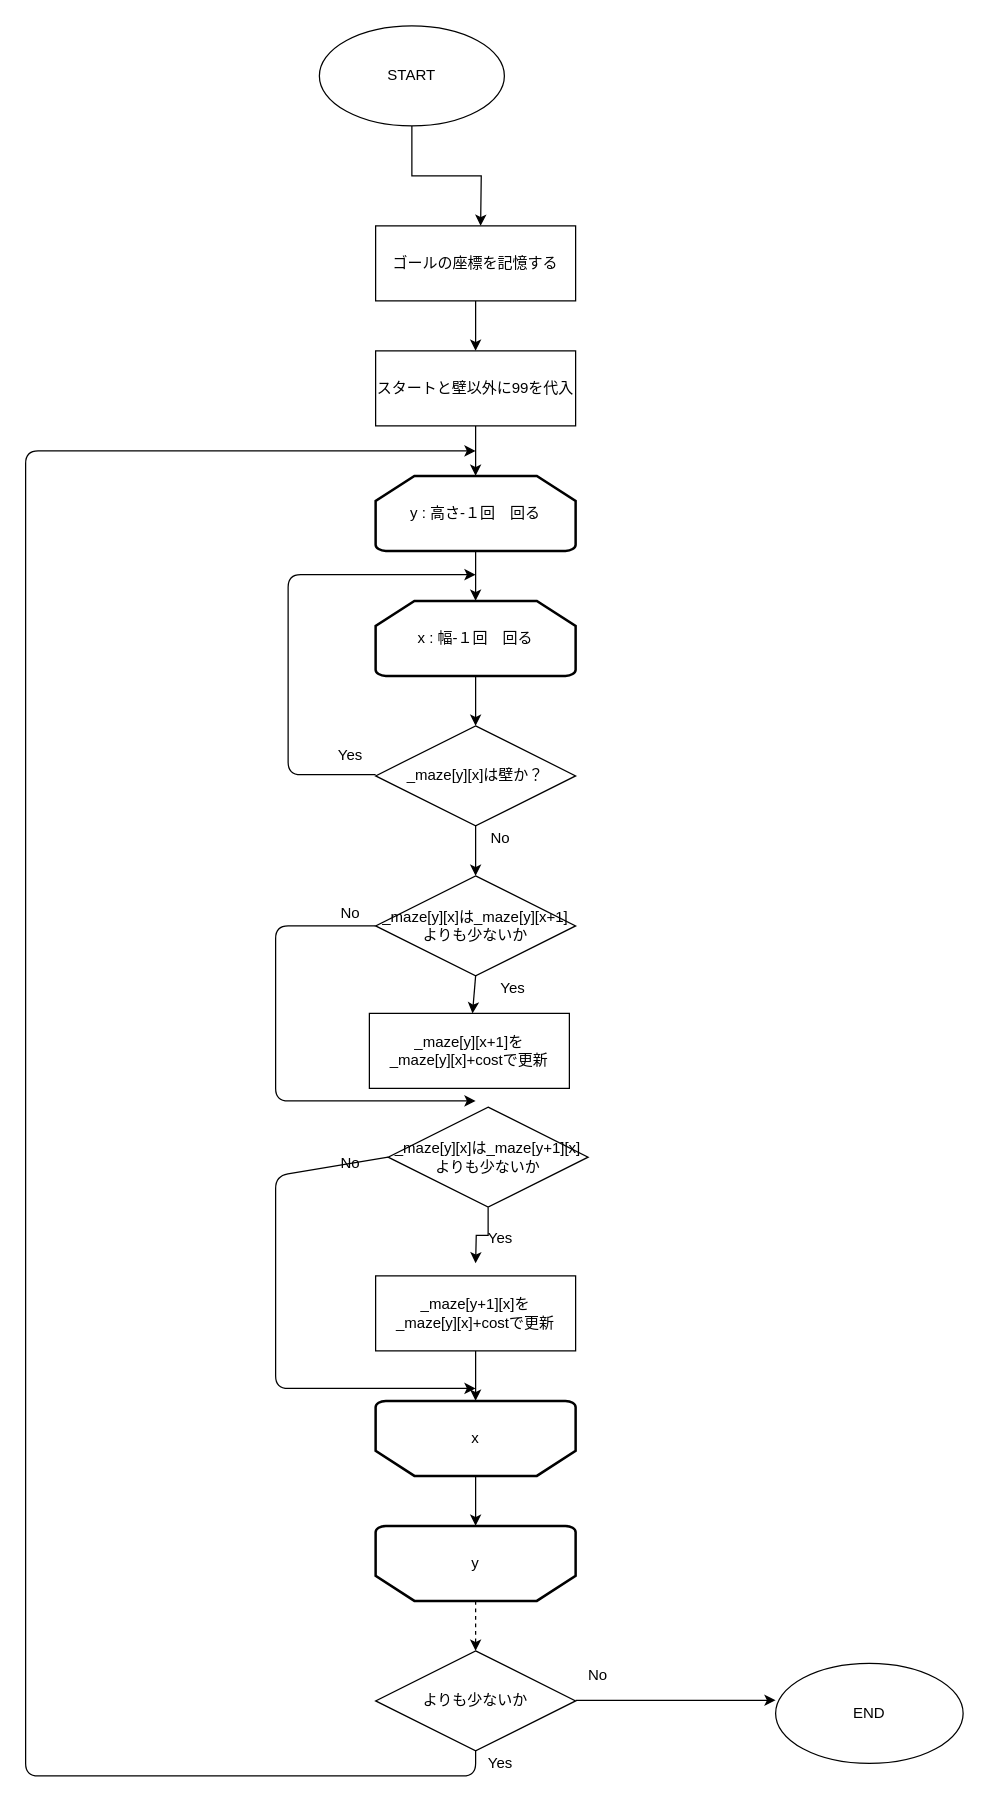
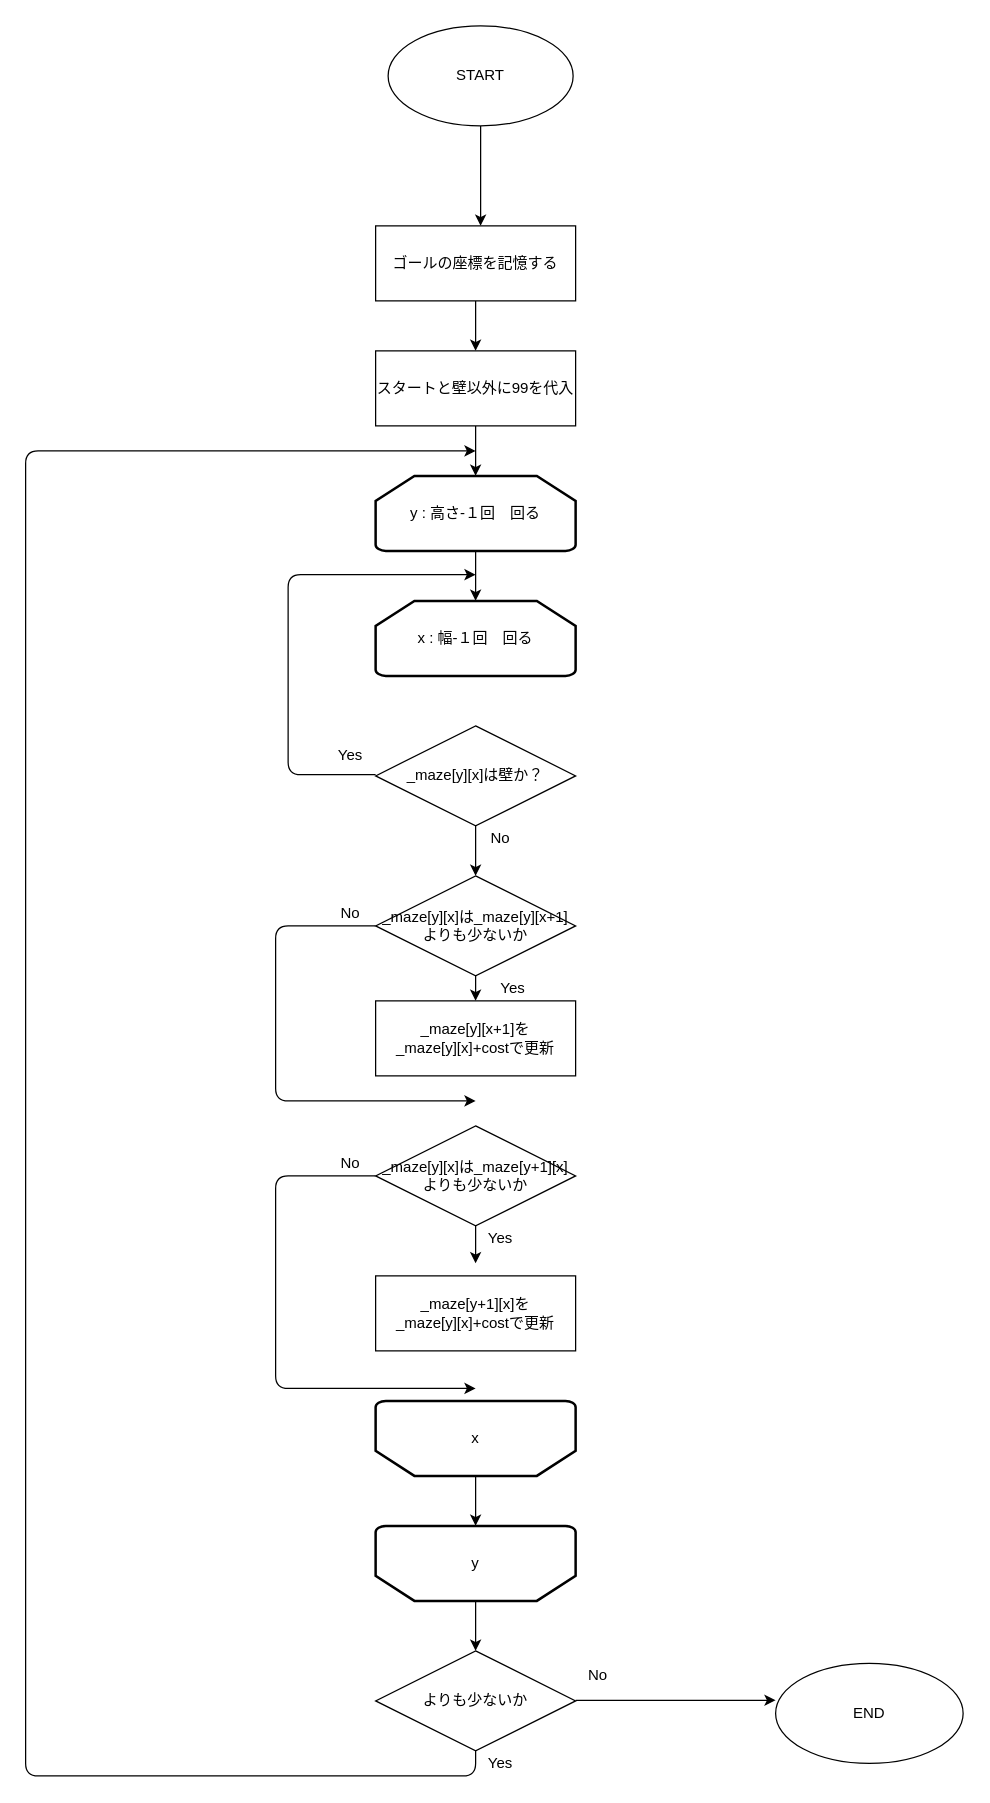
(412, 76) -> (481, 76)
(476, 697) -> none
(469, 1051) -> (476, 1038)
(488, 1157) -> (476, 1176)
(476, 1372) -> none
(476, 1621) -> (476, 1621)
